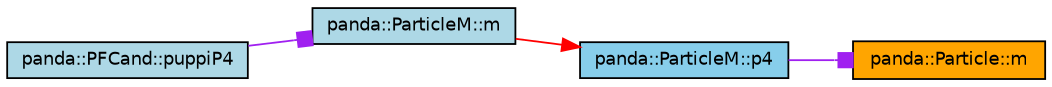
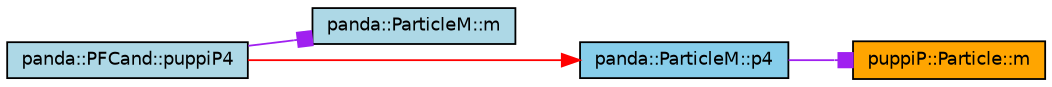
(539, 42) -> (405, 60)
(949, 60) -> (949, 60)
